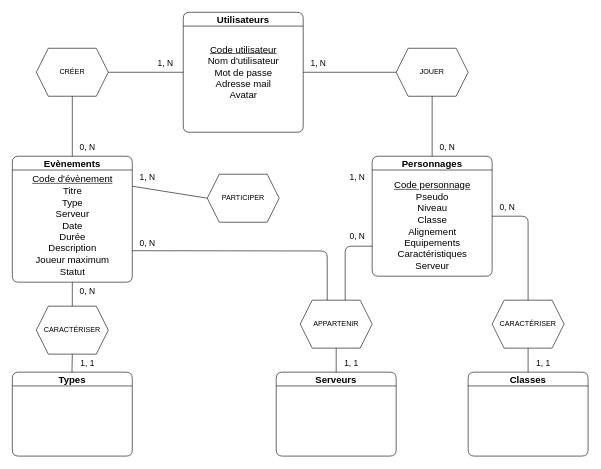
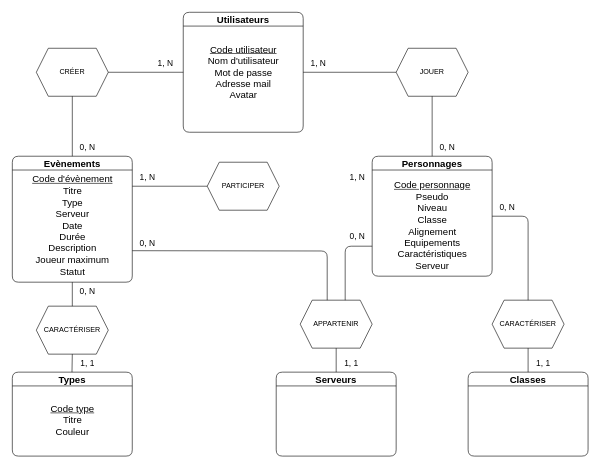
(243, 198) -> (243, 186)
none -> (72, 420)
